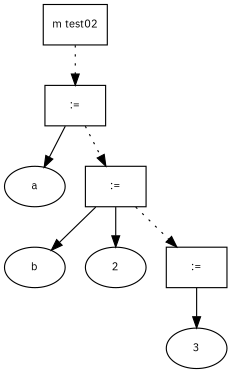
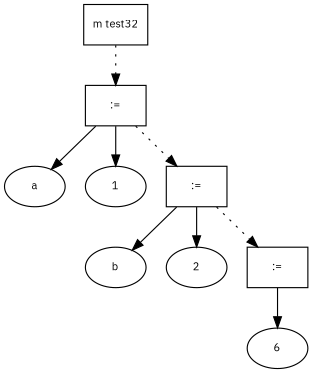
(75, 25) -> (116, 25)
none -> (116, 187)
(197, 348) -> (278, 348)
